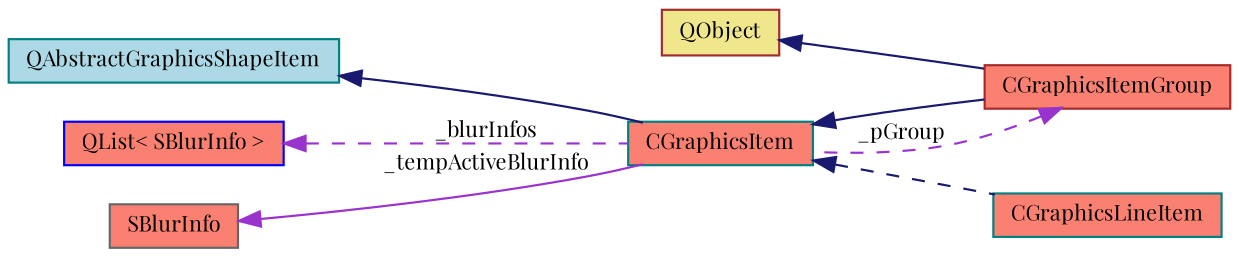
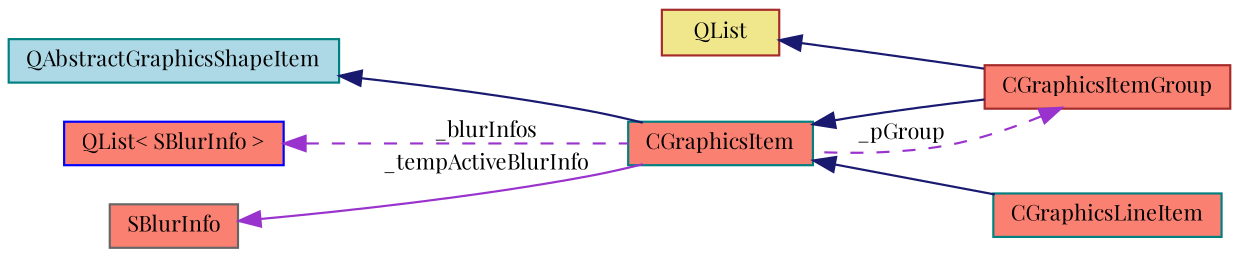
(721, 33) -> (721, 33)
(915, 179) -> (915, 179)
